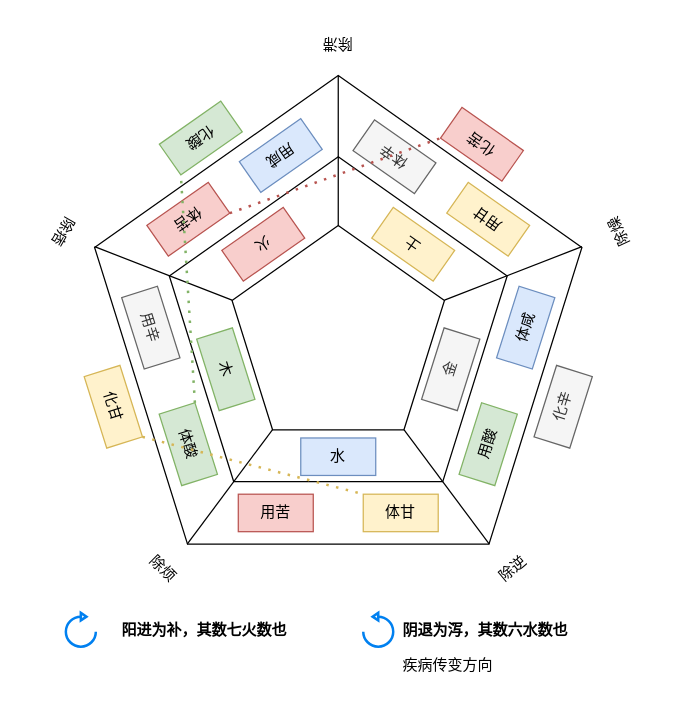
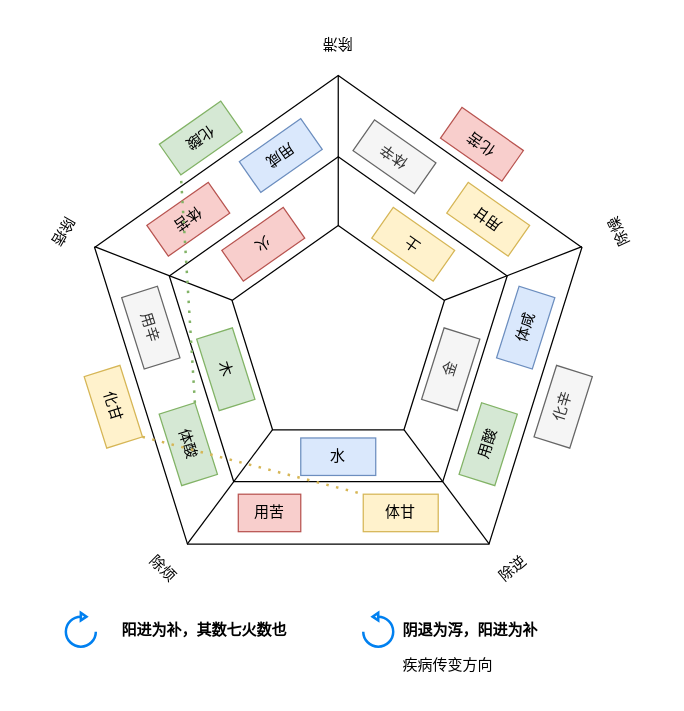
(335, 176) -> none
(276, 513) -> (269, 513)
(486, 631) -> (471, 631)
